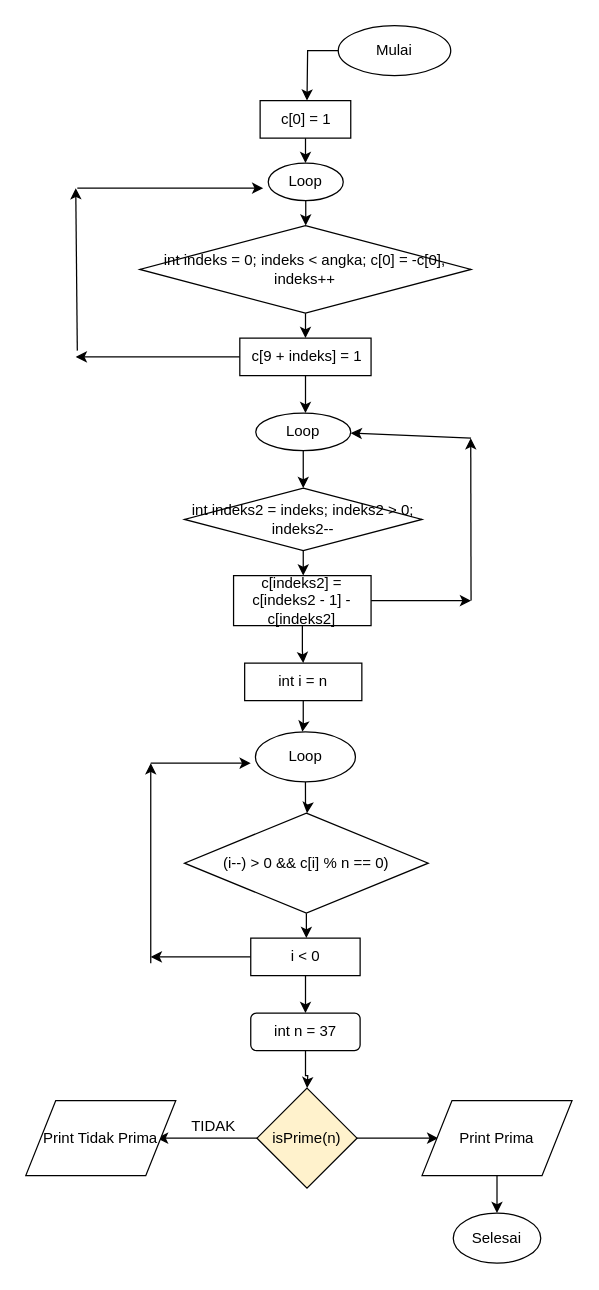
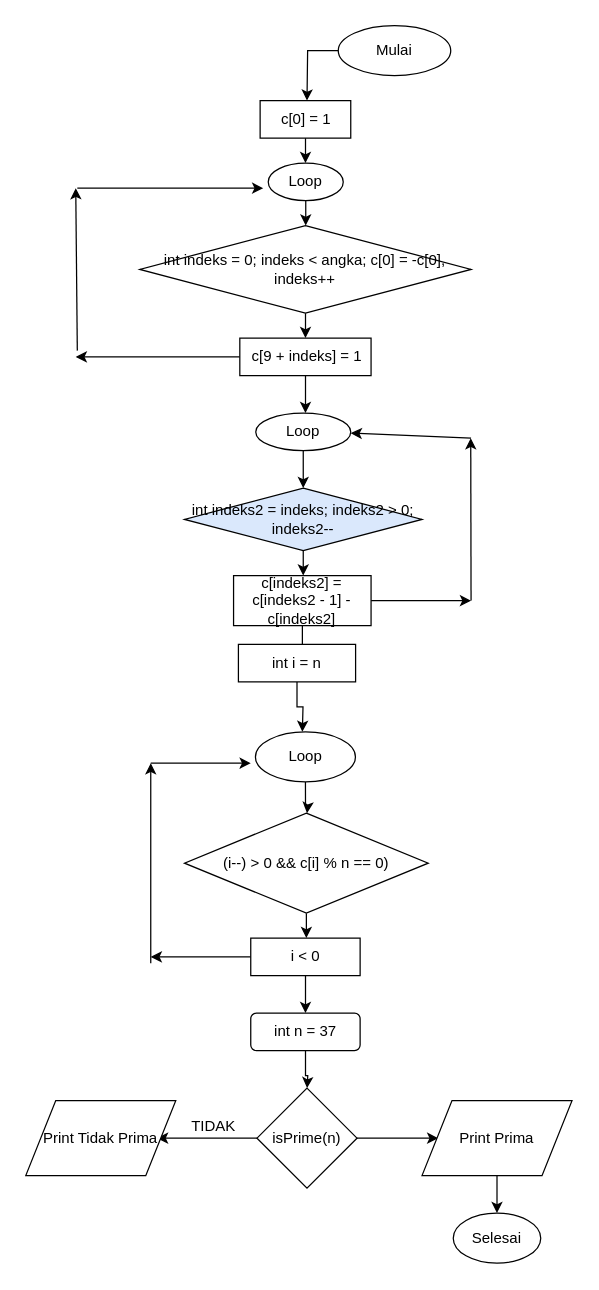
(303, 519) -> (303, 519)
(303, 682) -> (297, 663)
(307, 1138) -> (307, 1138)
